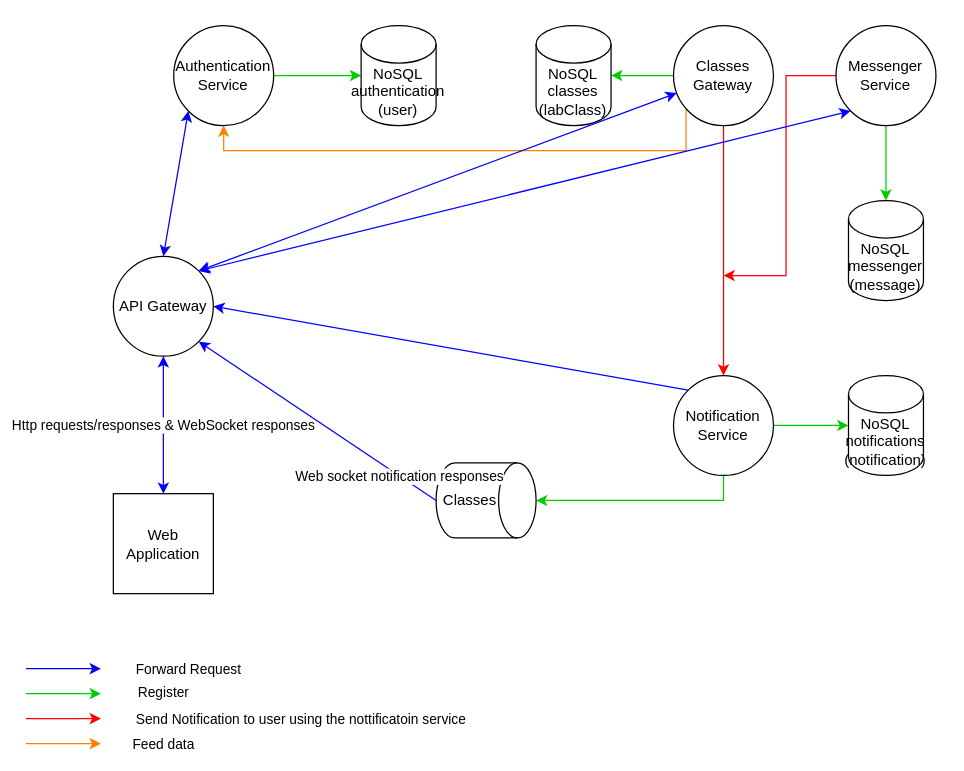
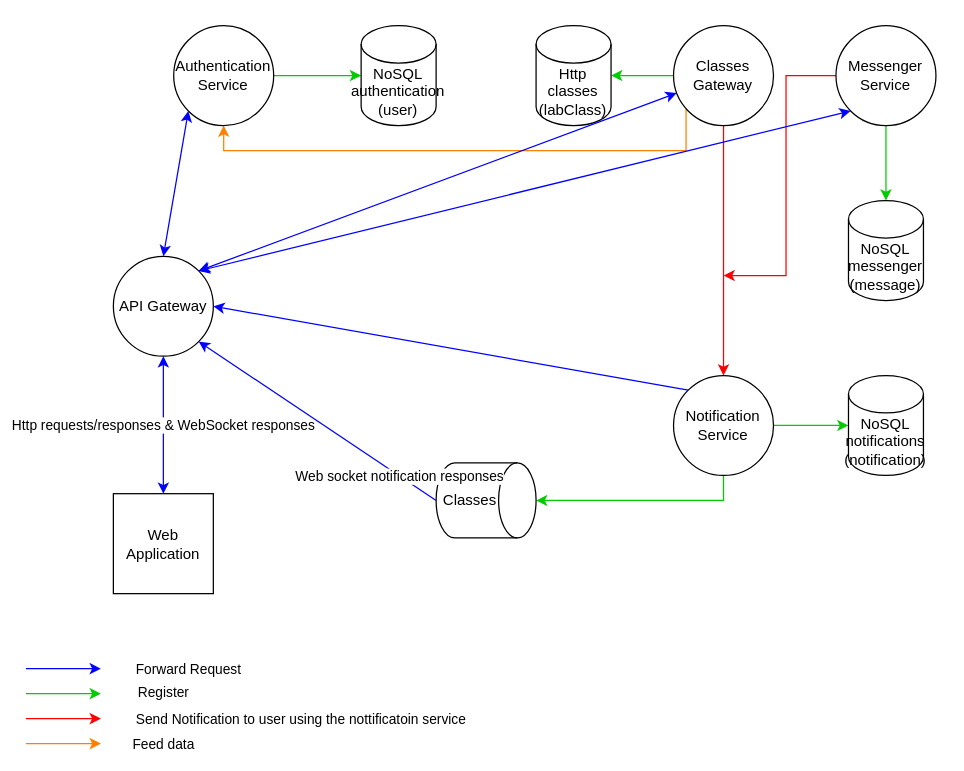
(573, 92) -> (573, 92)
